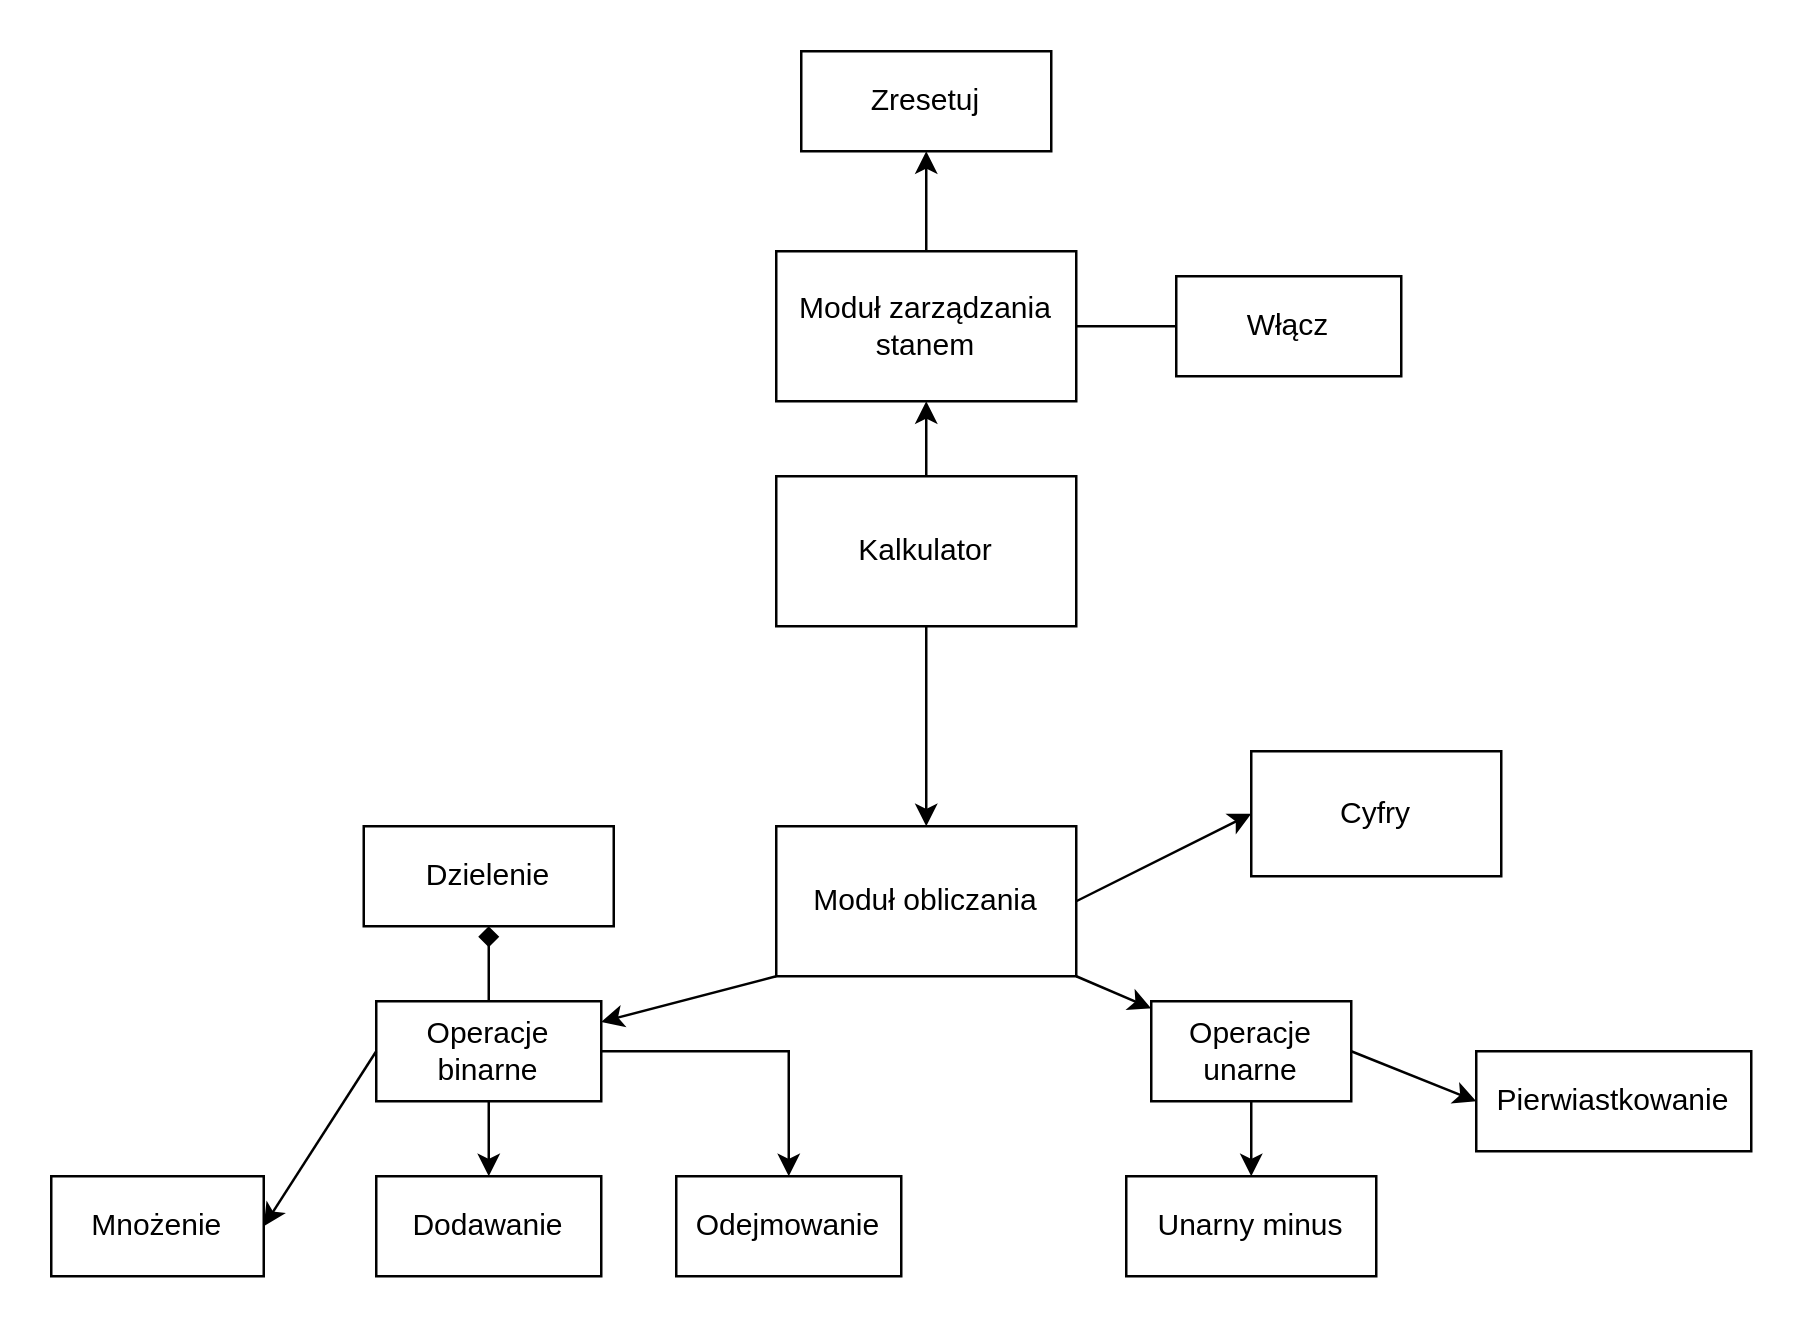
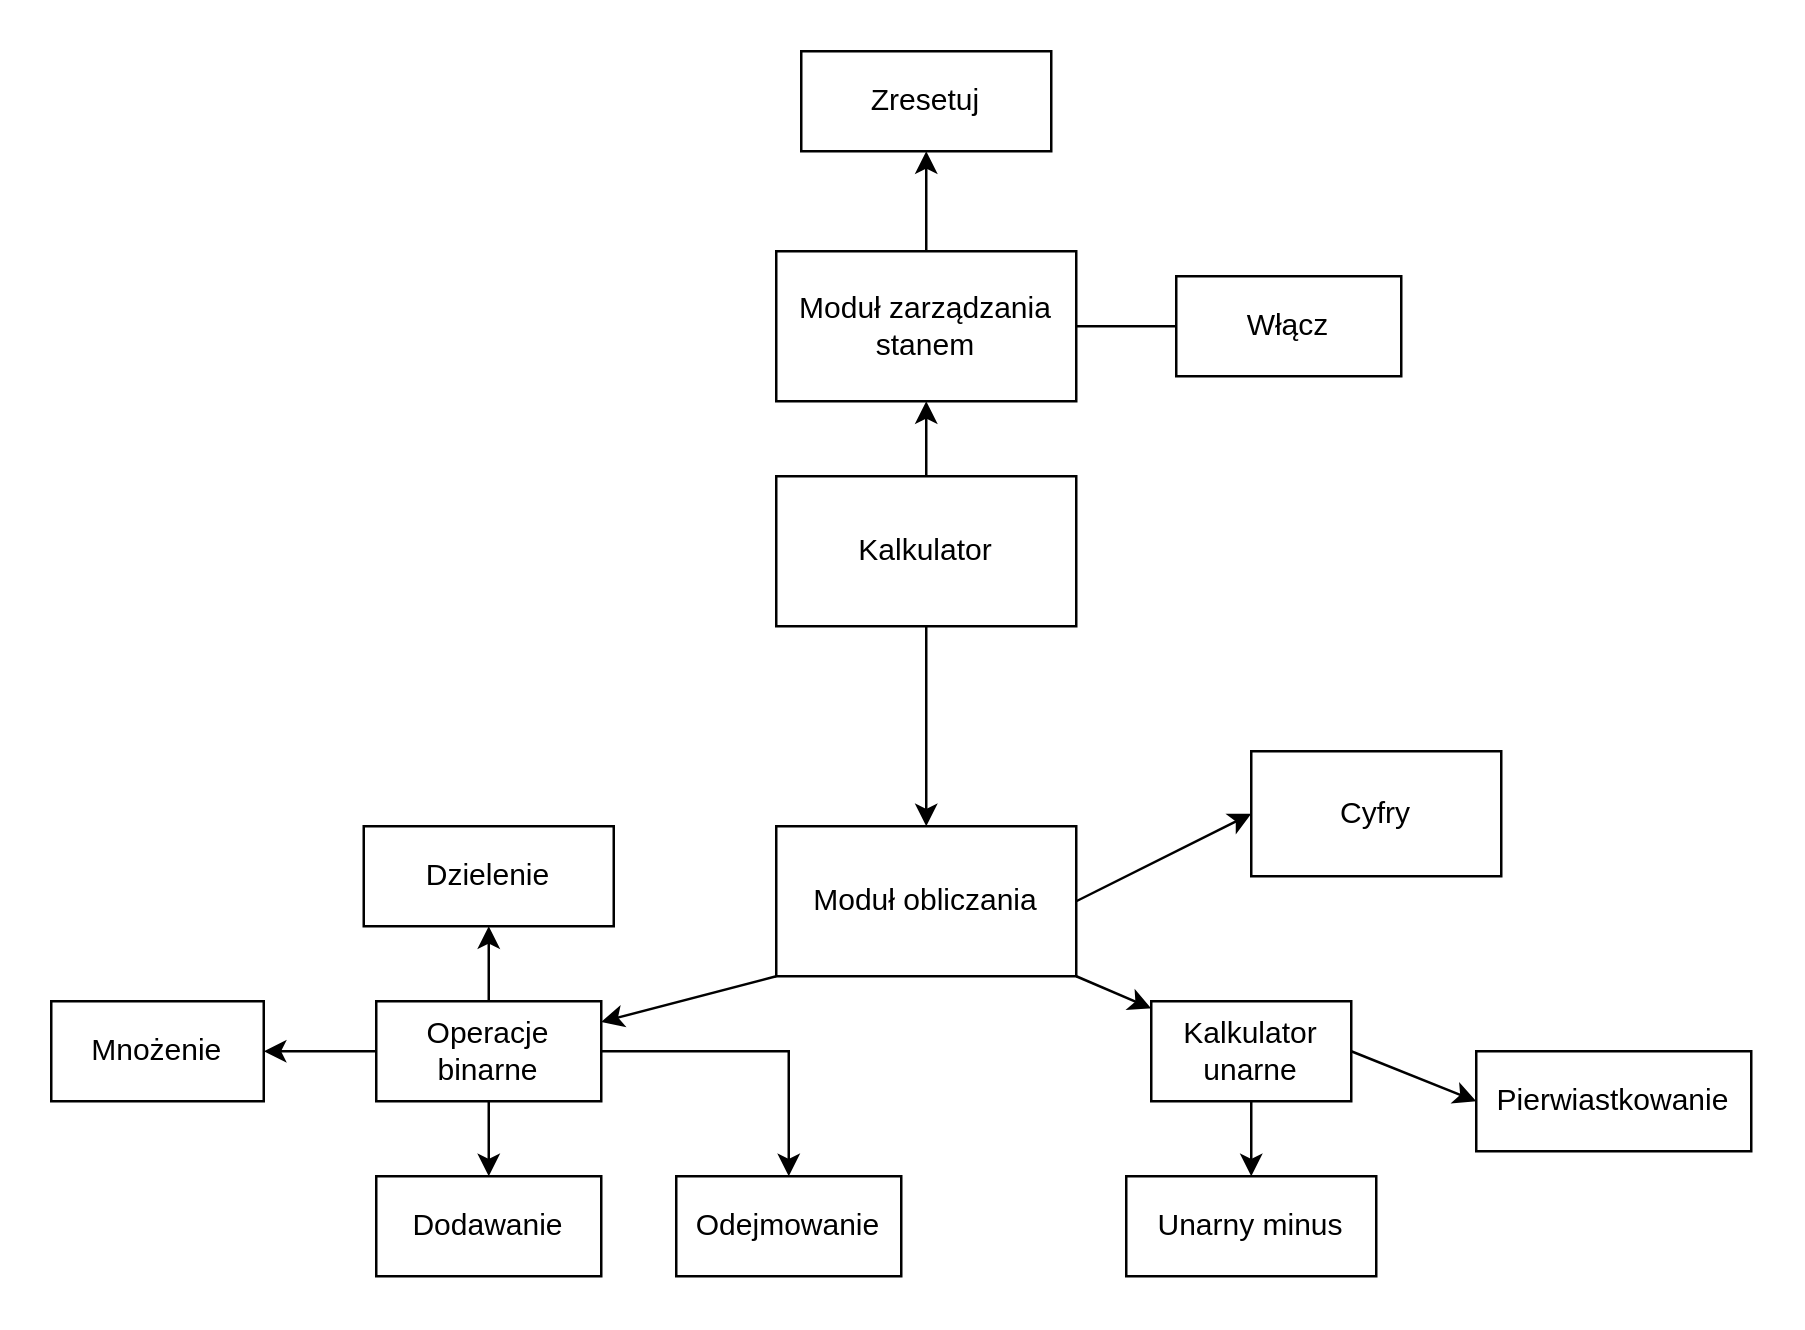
(489, 947) -> (489, 945)
(1251, 1051) -> (1251, 1051)
(158, 1226) -> (158, 1051)
